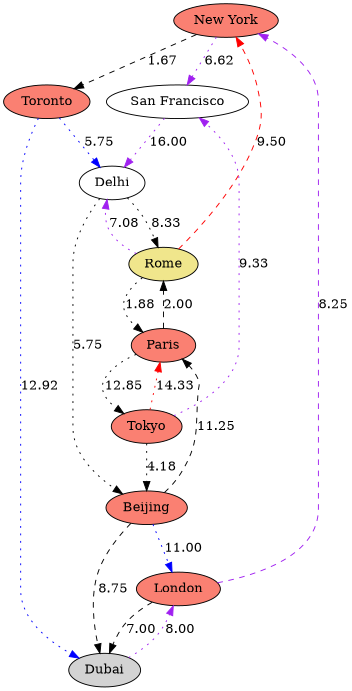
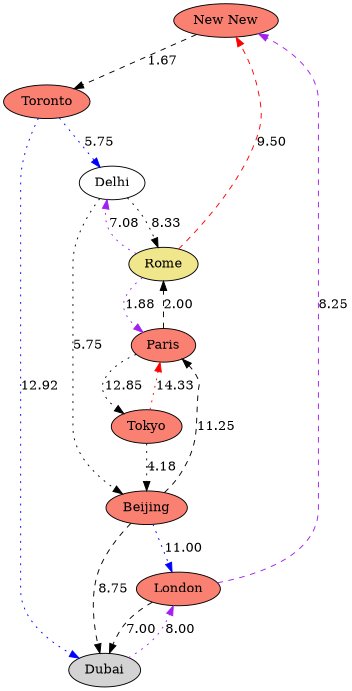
(226, 21) -> (226, 21)
(177, 102) -> none
(124, 301) -> (124, 301)
